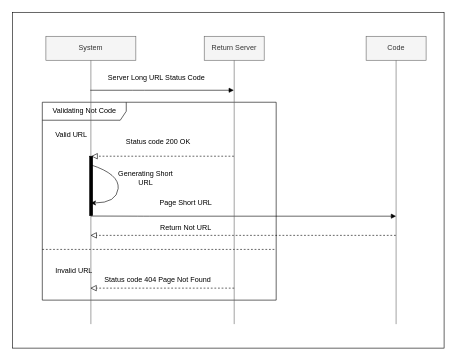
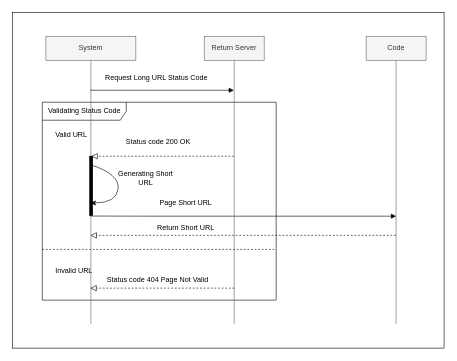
(157, 78) -> (157, 78)
(85, 111) -> (85, 111)
(186, 228) -> (186, 228)
(158, 281) -> (158, 281)
